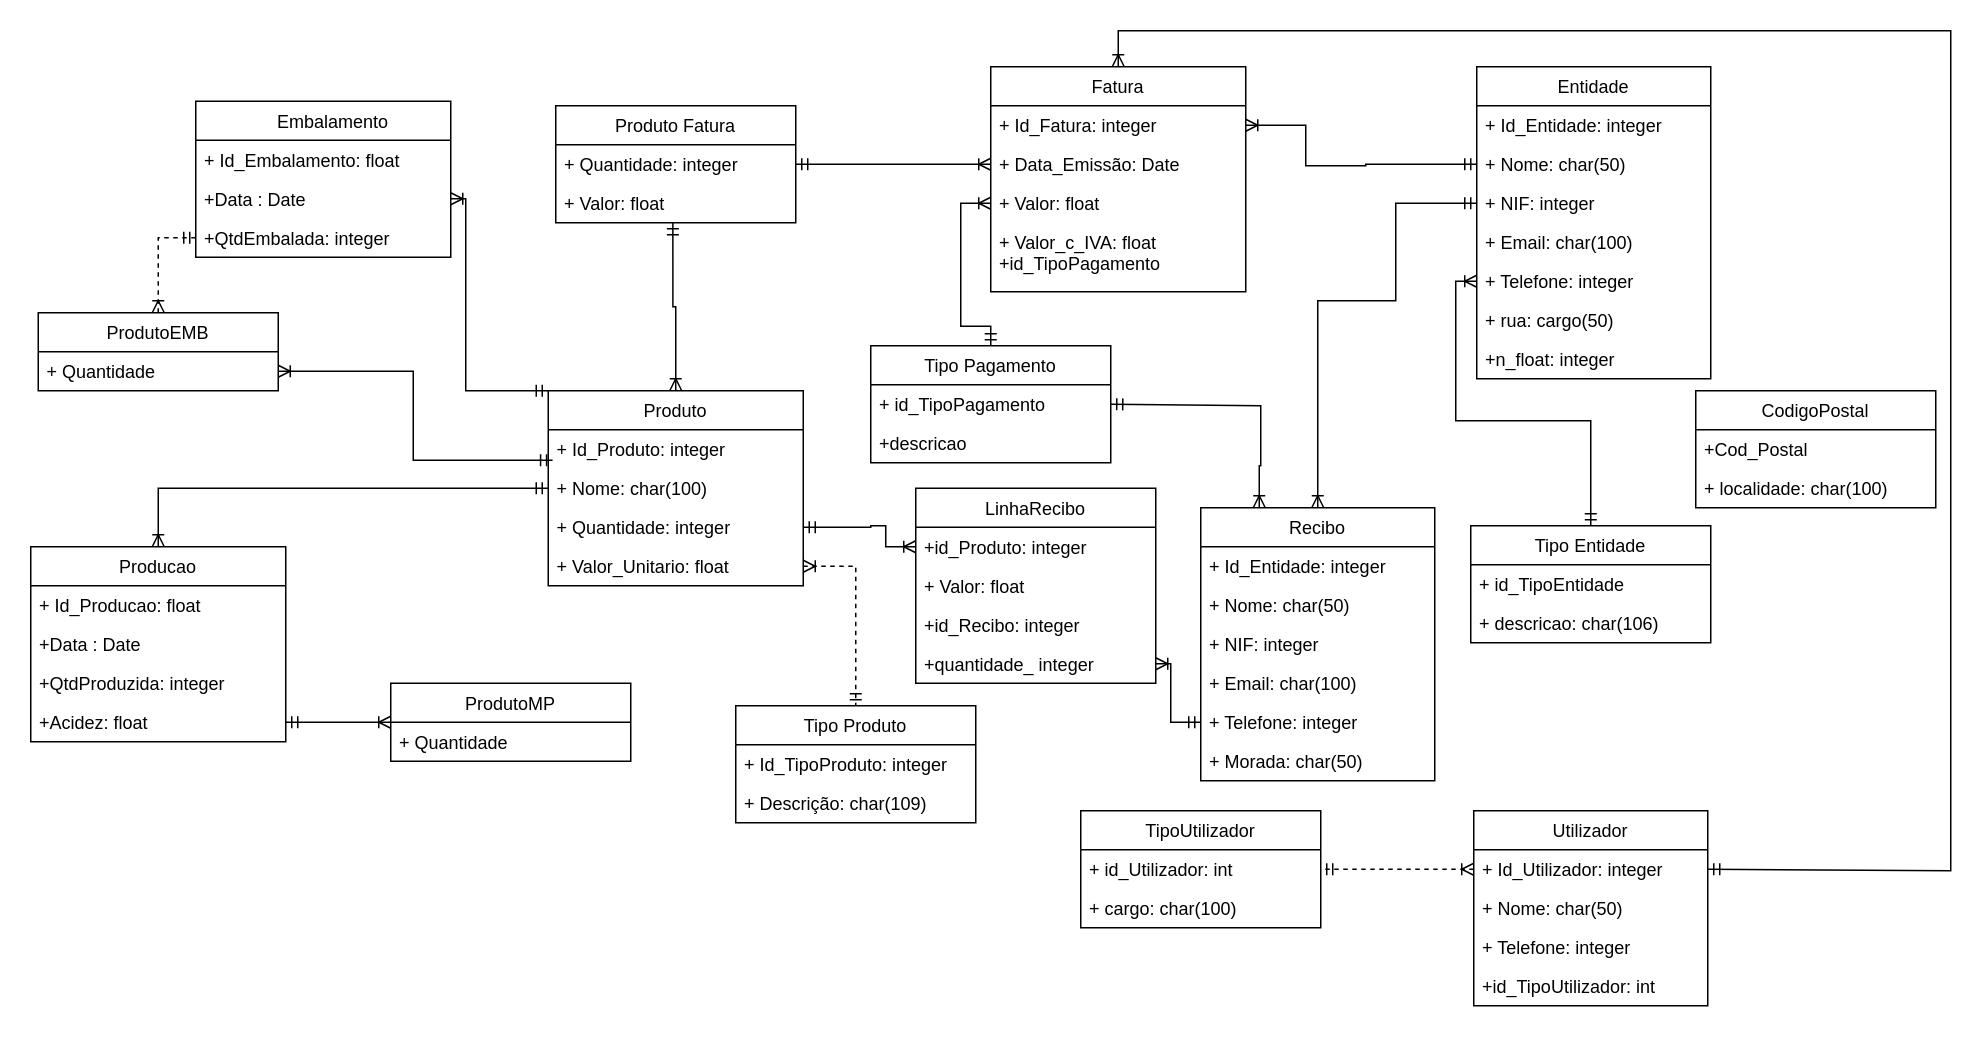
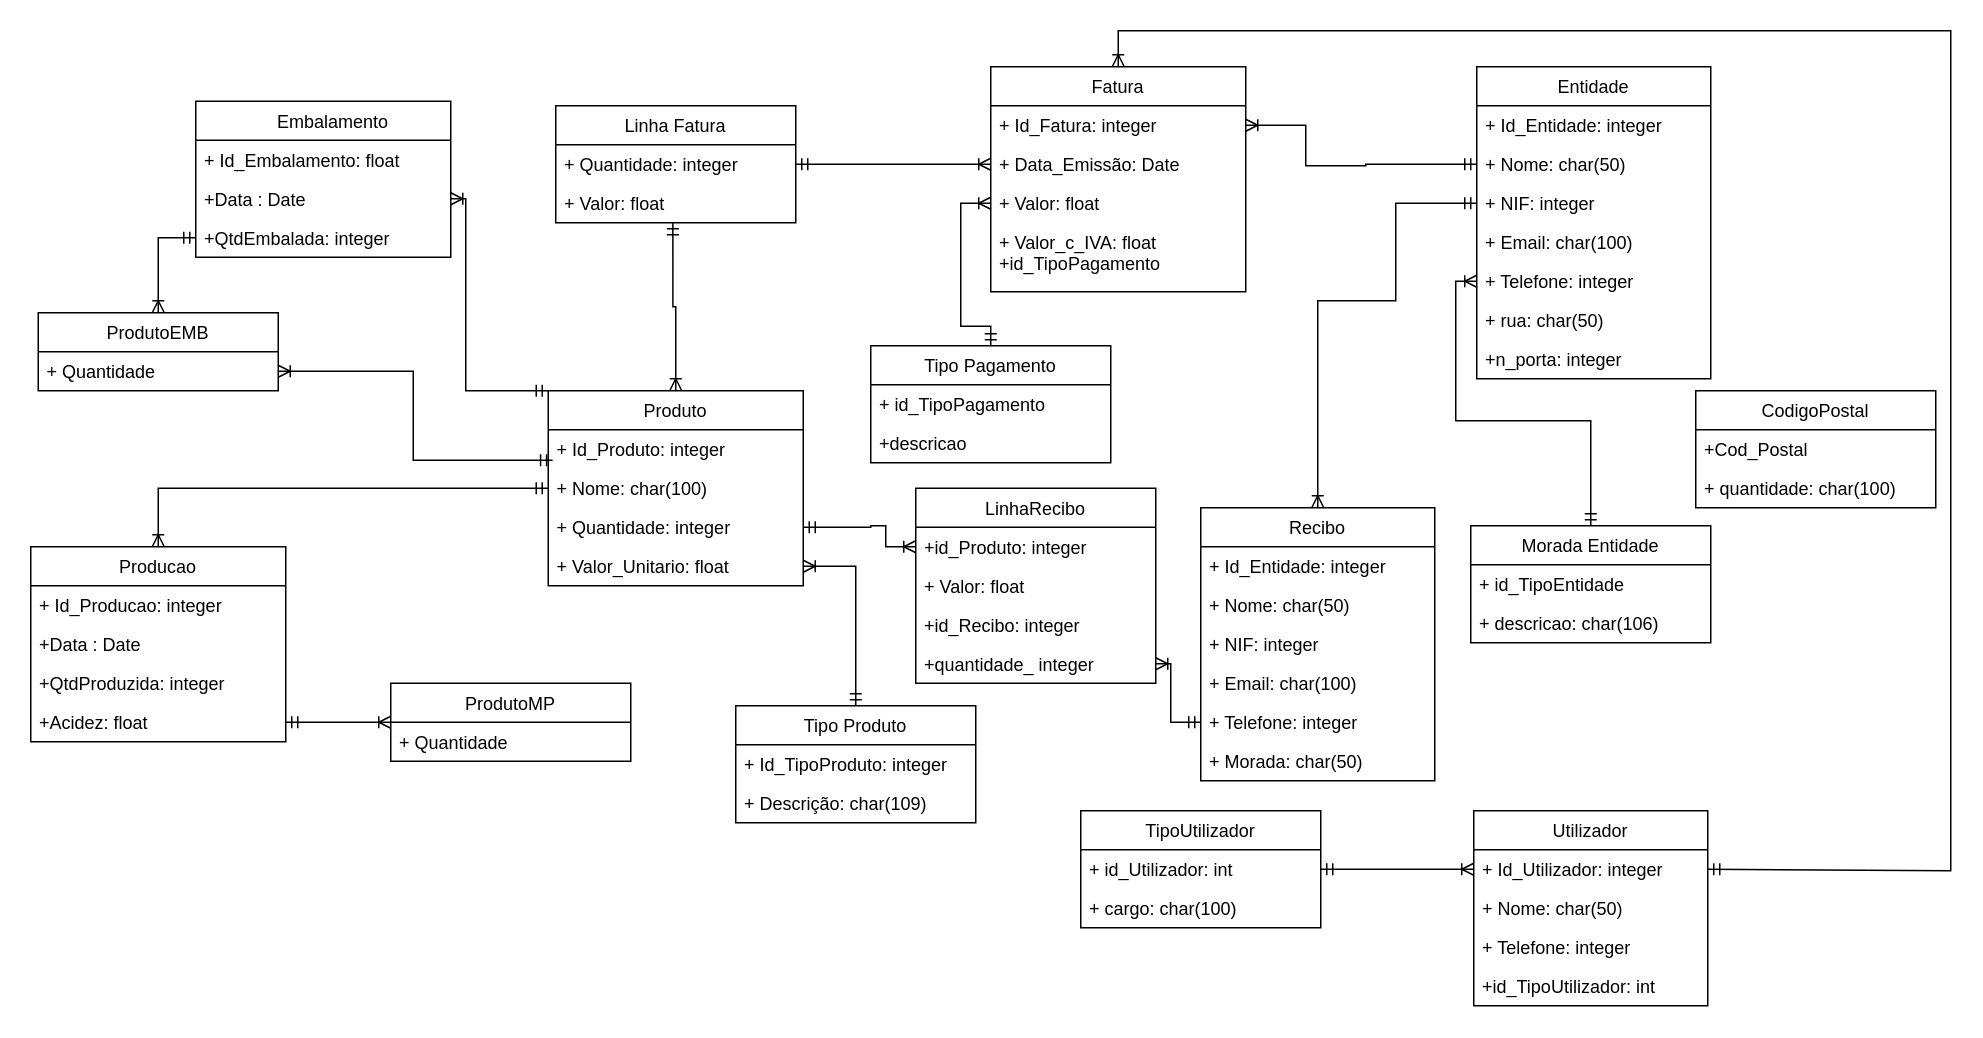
(675, 126) -> (675, 126)
(158, 258) -> (158, 258)
(1559, 321) -> (1554, 321)
(1561, 360) -> (1564, 360)
(1236, 406) -> none
(1806, 489) -> (1811, 489)
(1590, 546) -> (1590, 546)
(130, 606) -> (141, 606)
(856, 609) -> (856, 609)
(1396, 869) -> (1396, 869)
